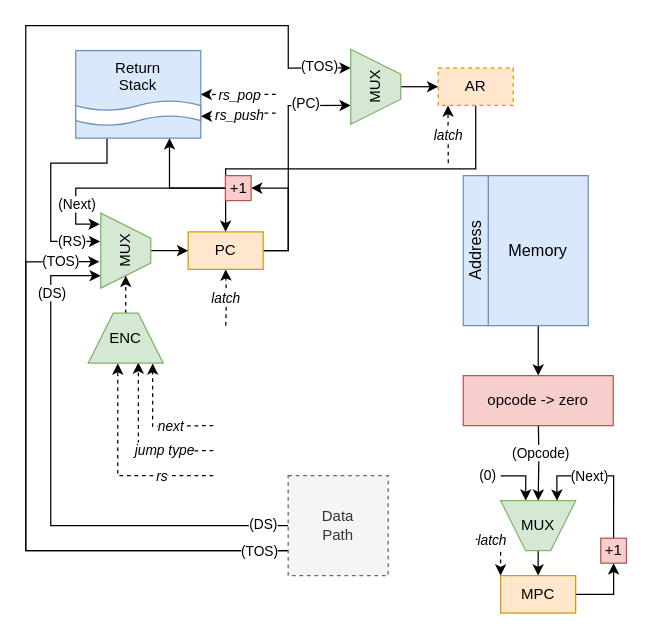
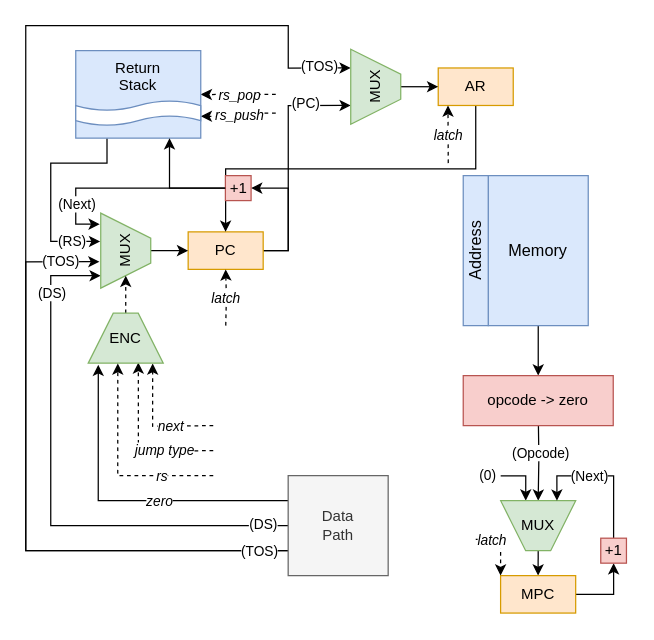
(476, 87) -> (476, 87)
none -> (129, 501)
(338, 526) -> (338, 526)
